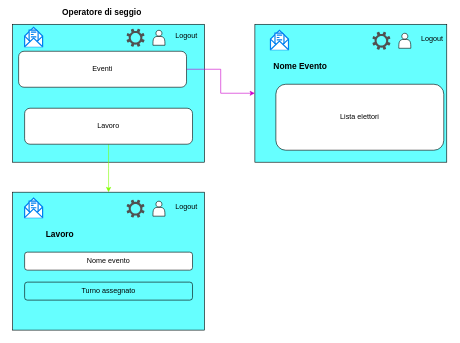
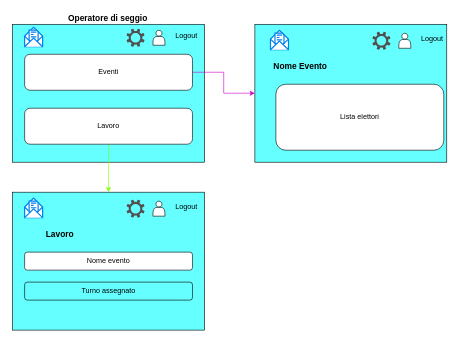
(102, 12) -> (108, 18)
(102, 69) -> (108, 72)
